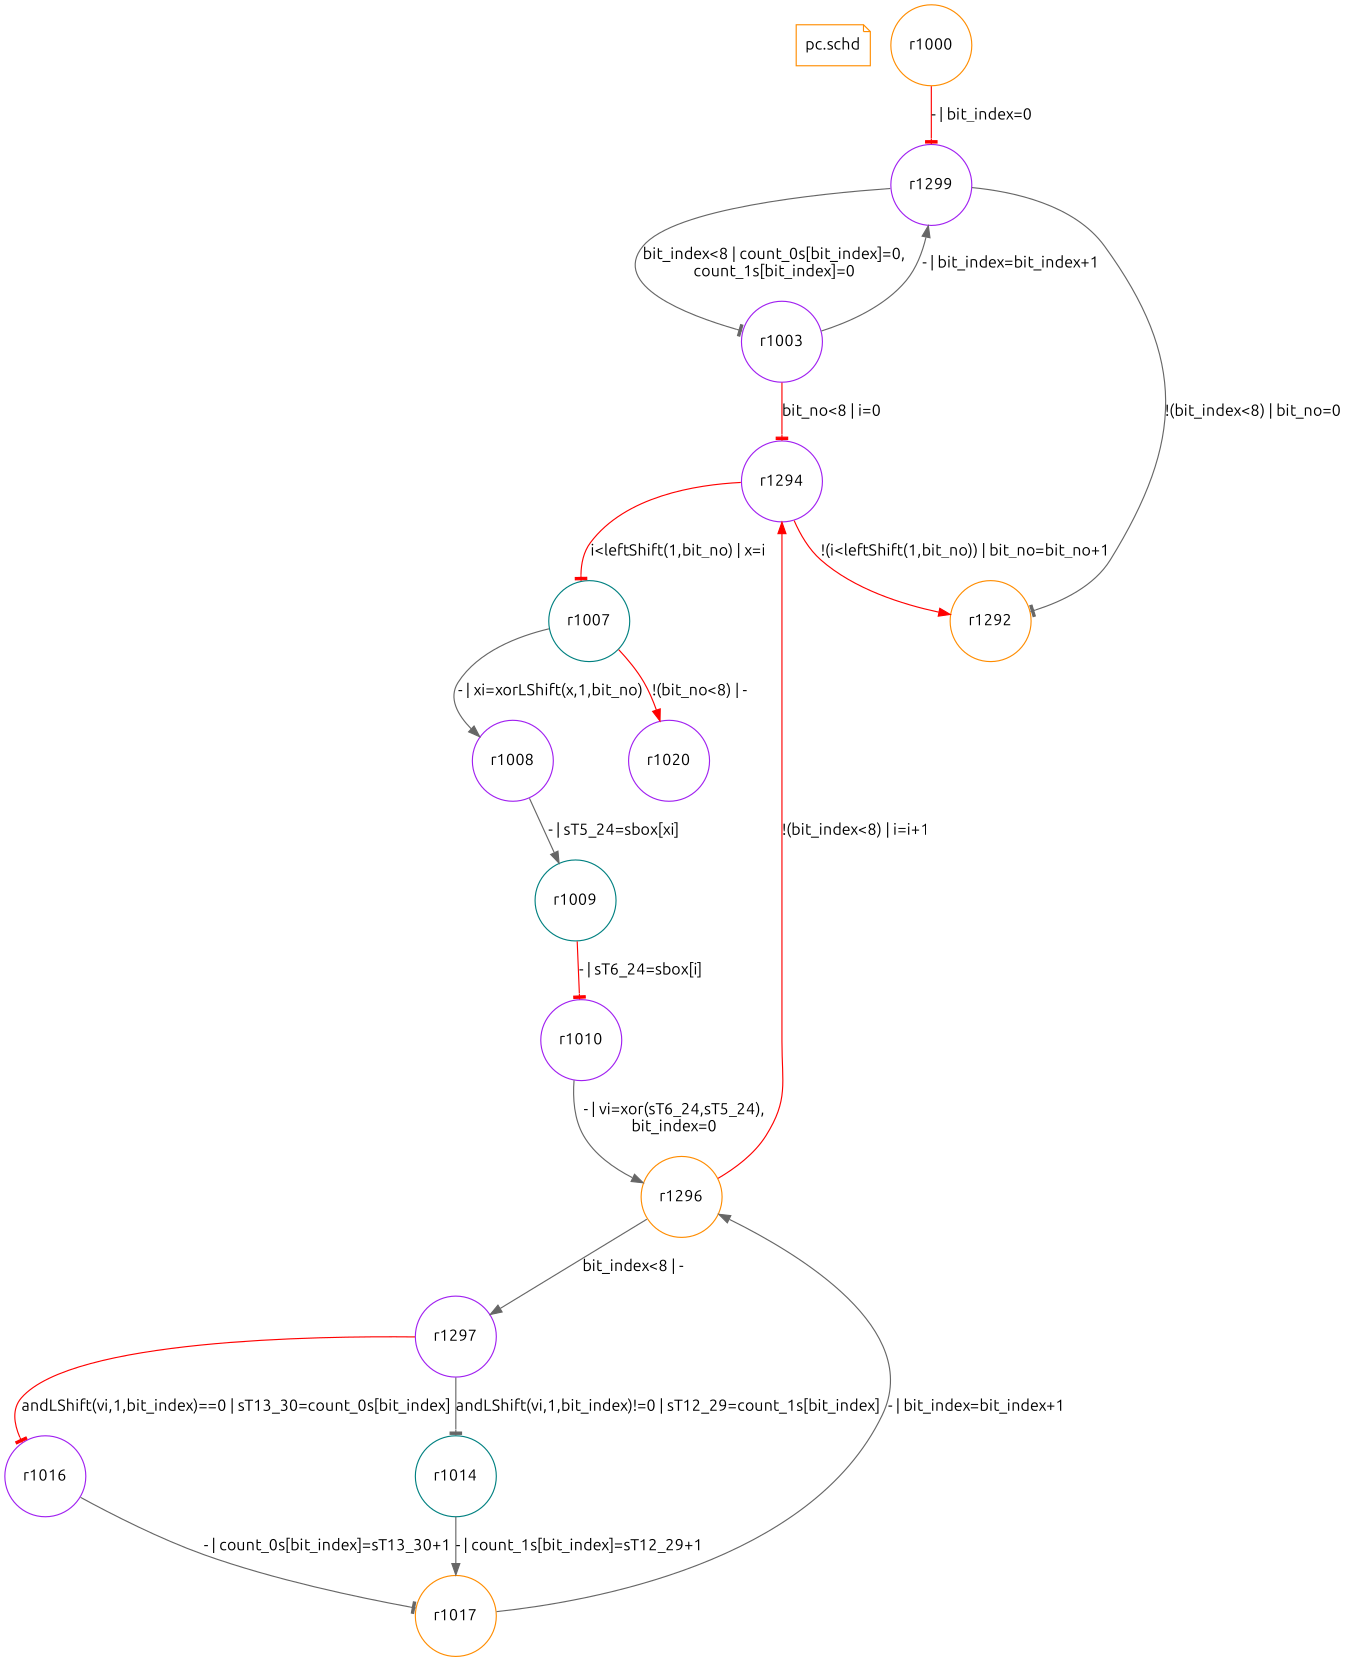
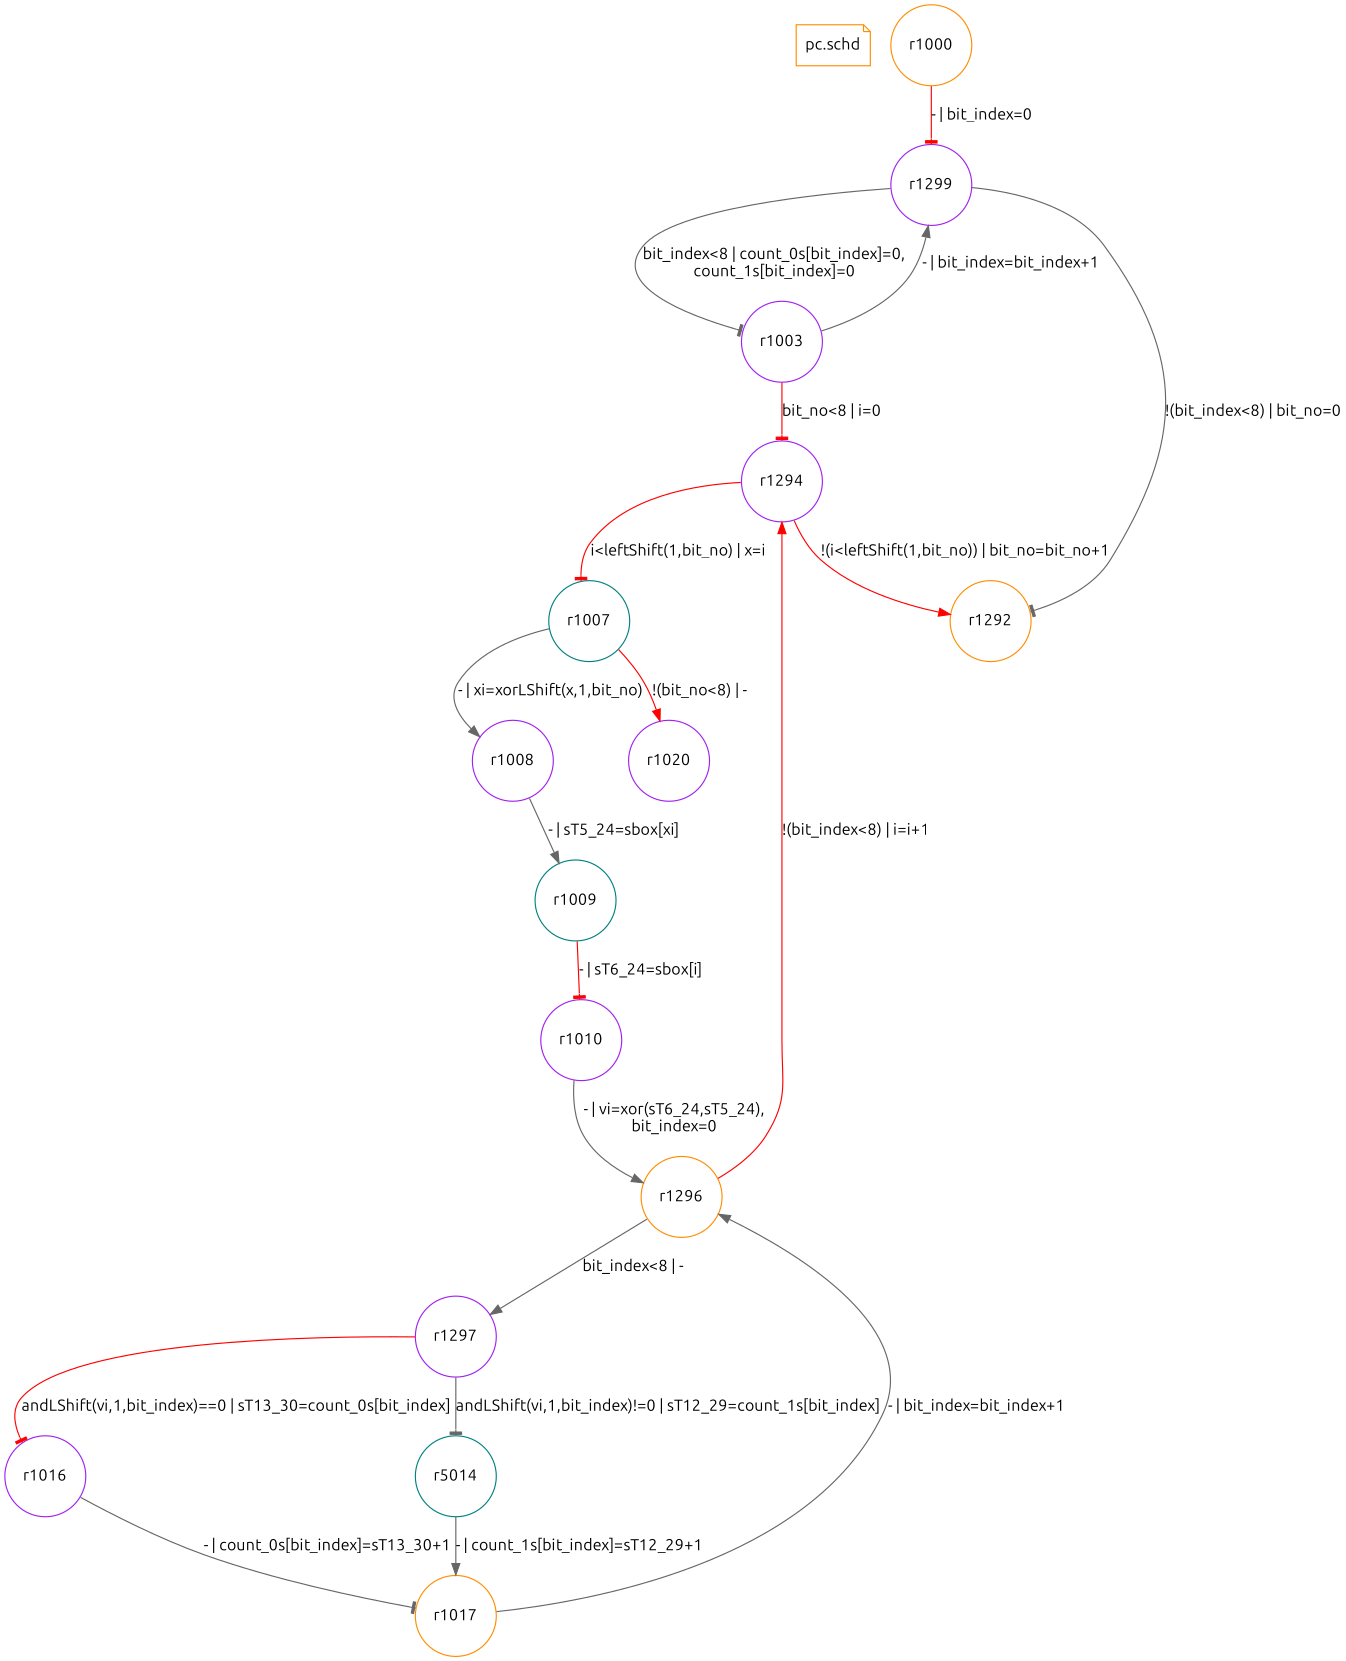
(456, 1476) -> (456, 1476)
